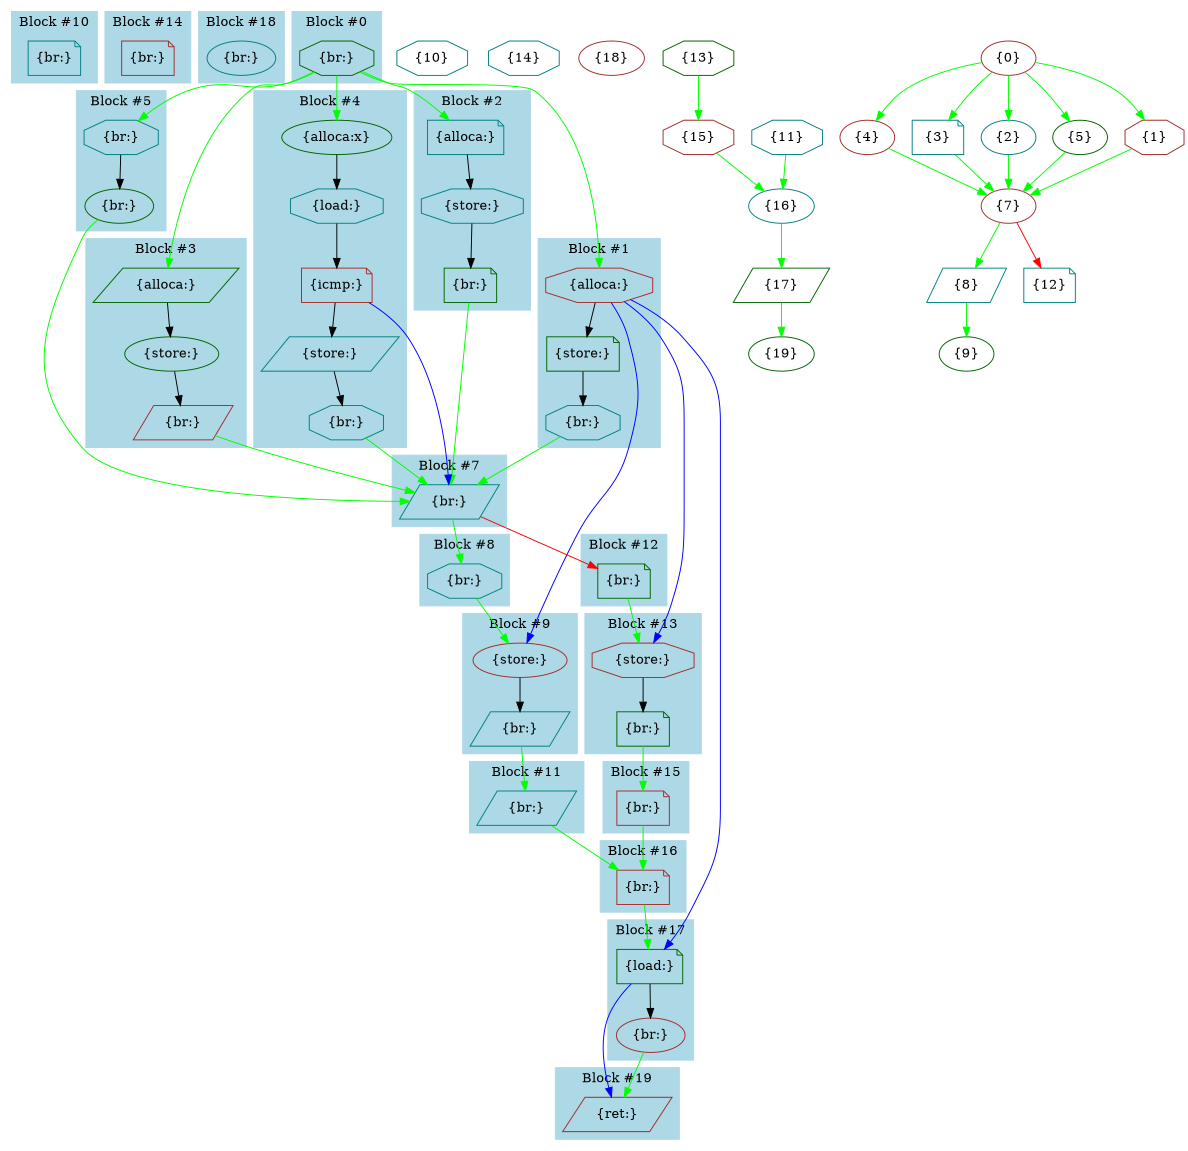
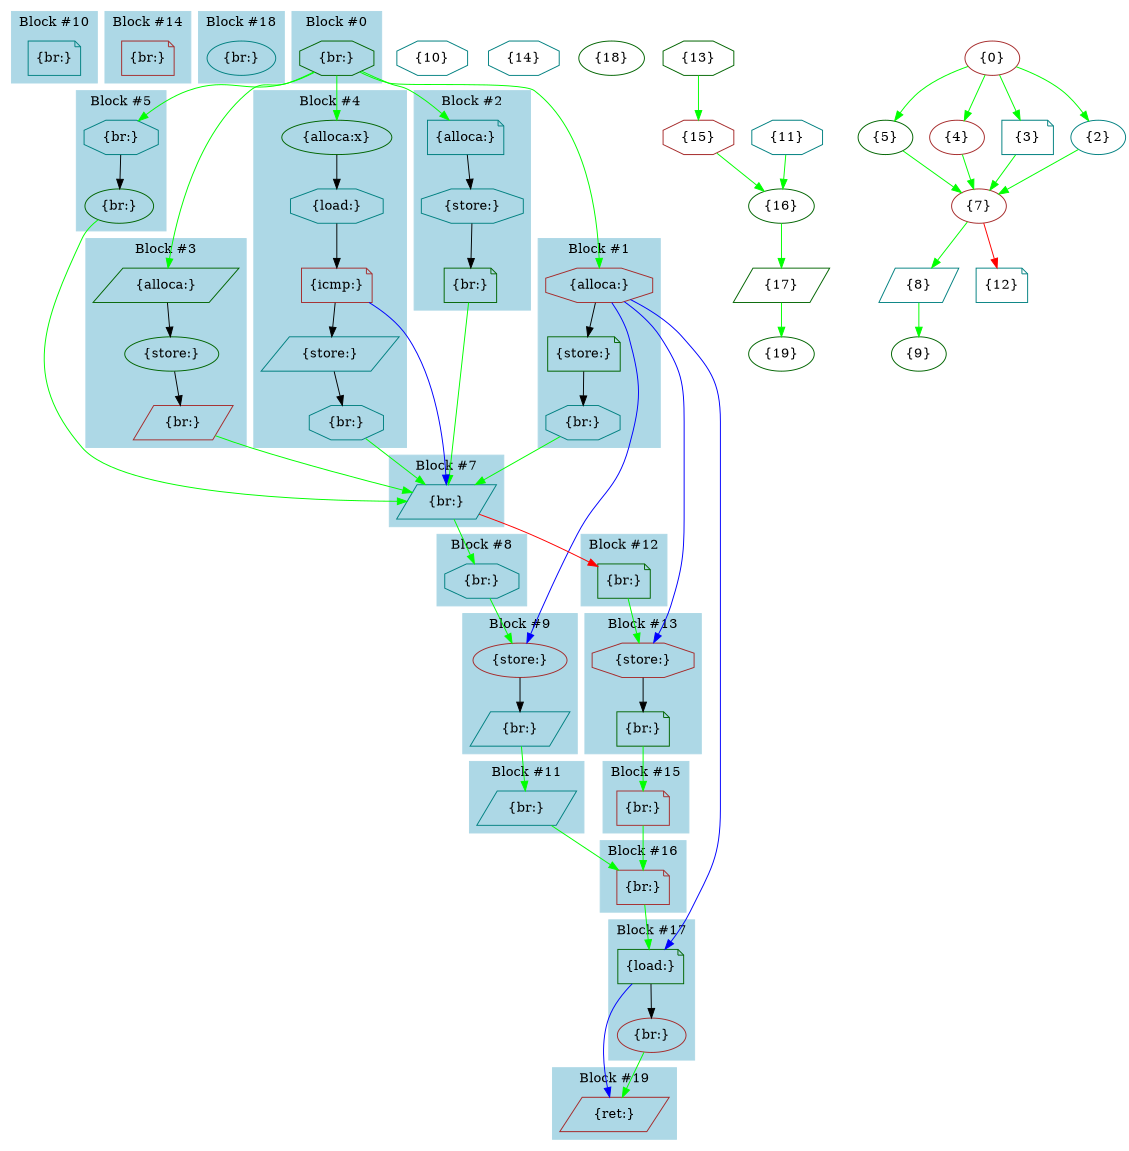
(612, 58) -> (612, 58)
(1155, 137) -> none
(781, 206) -> (781, 206)
